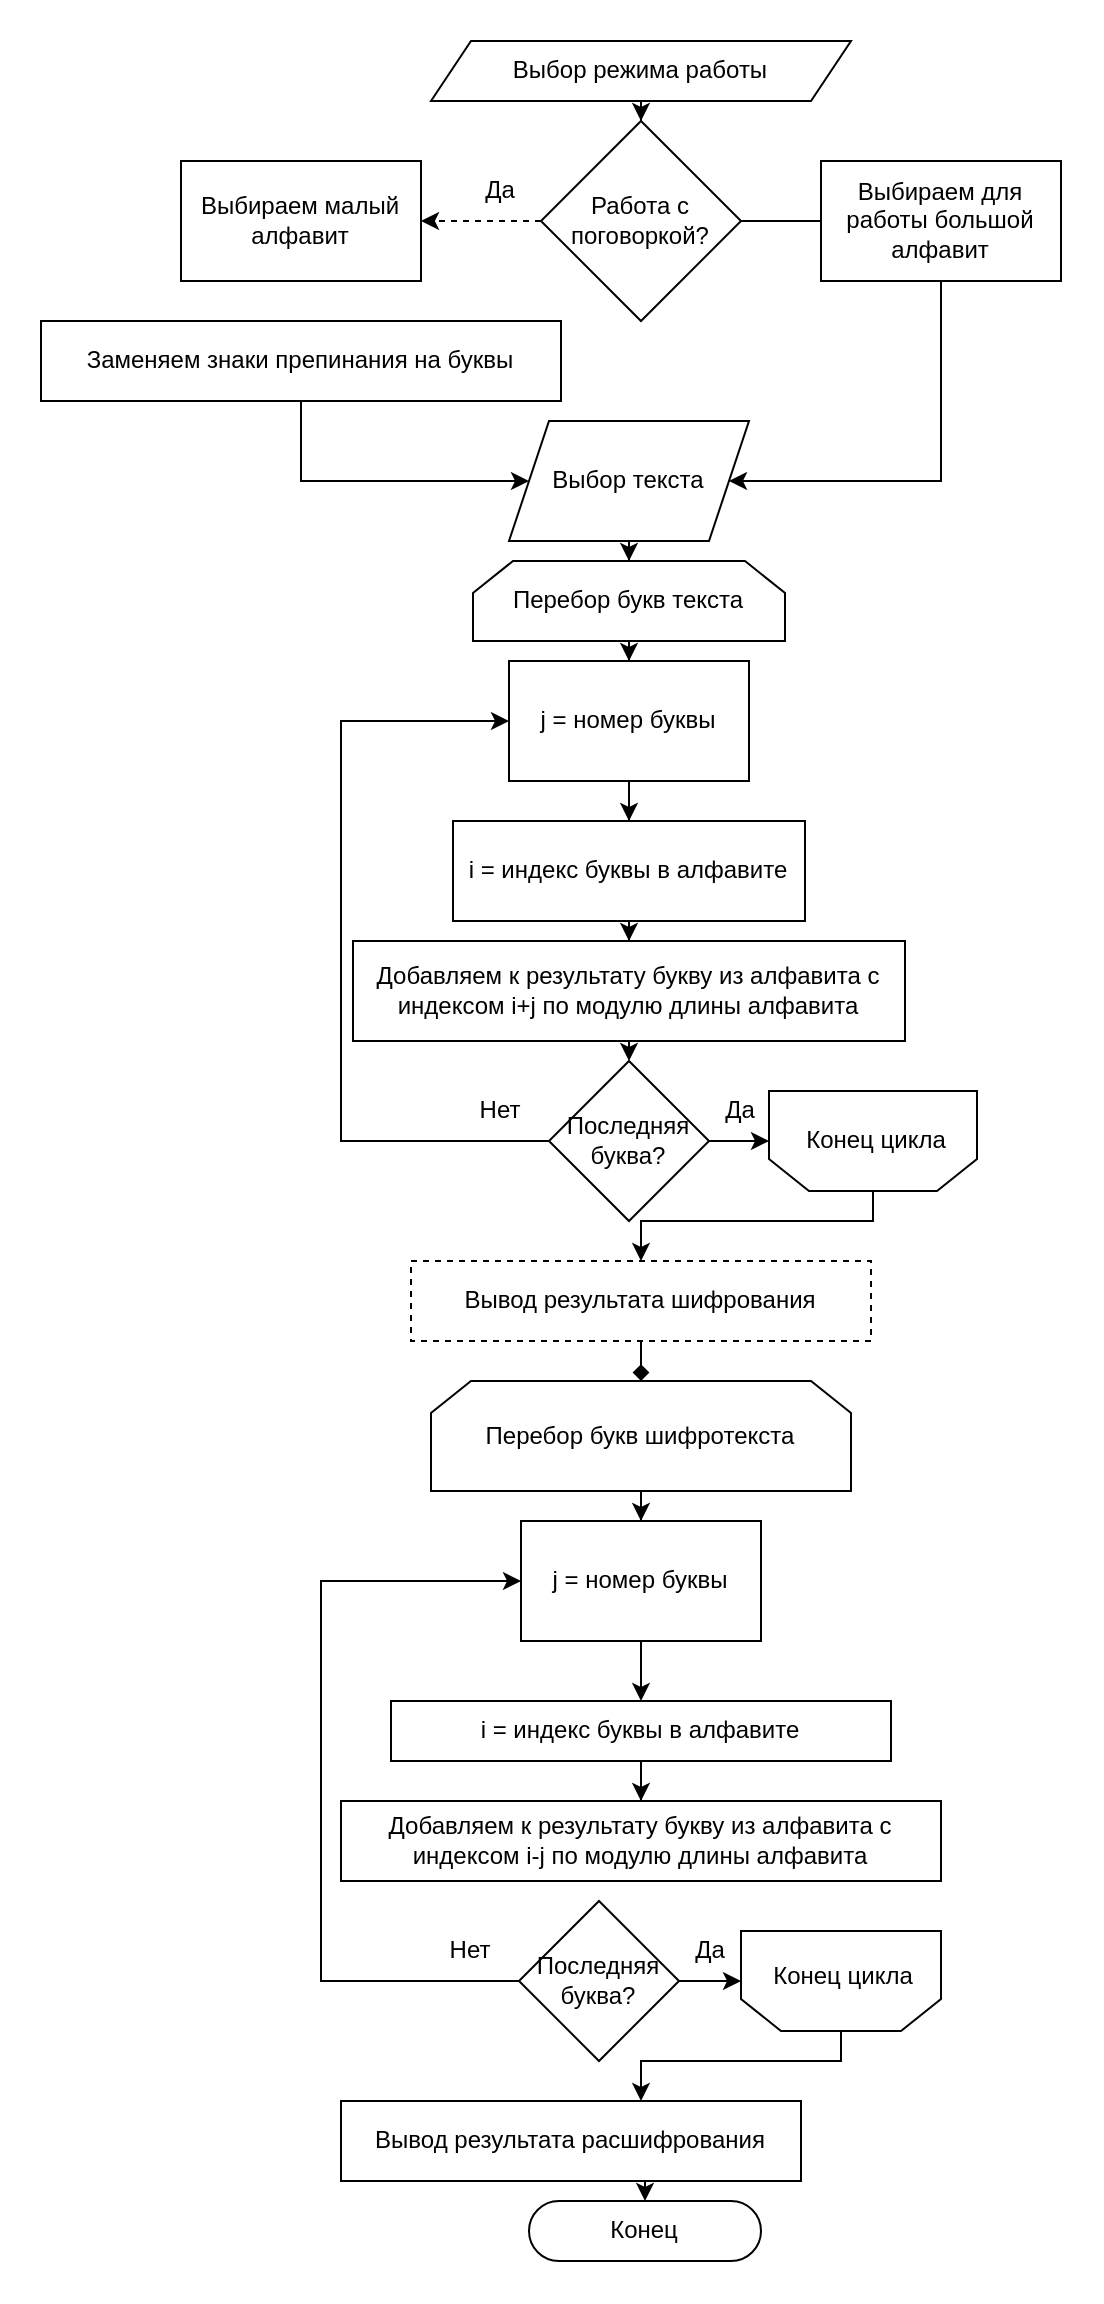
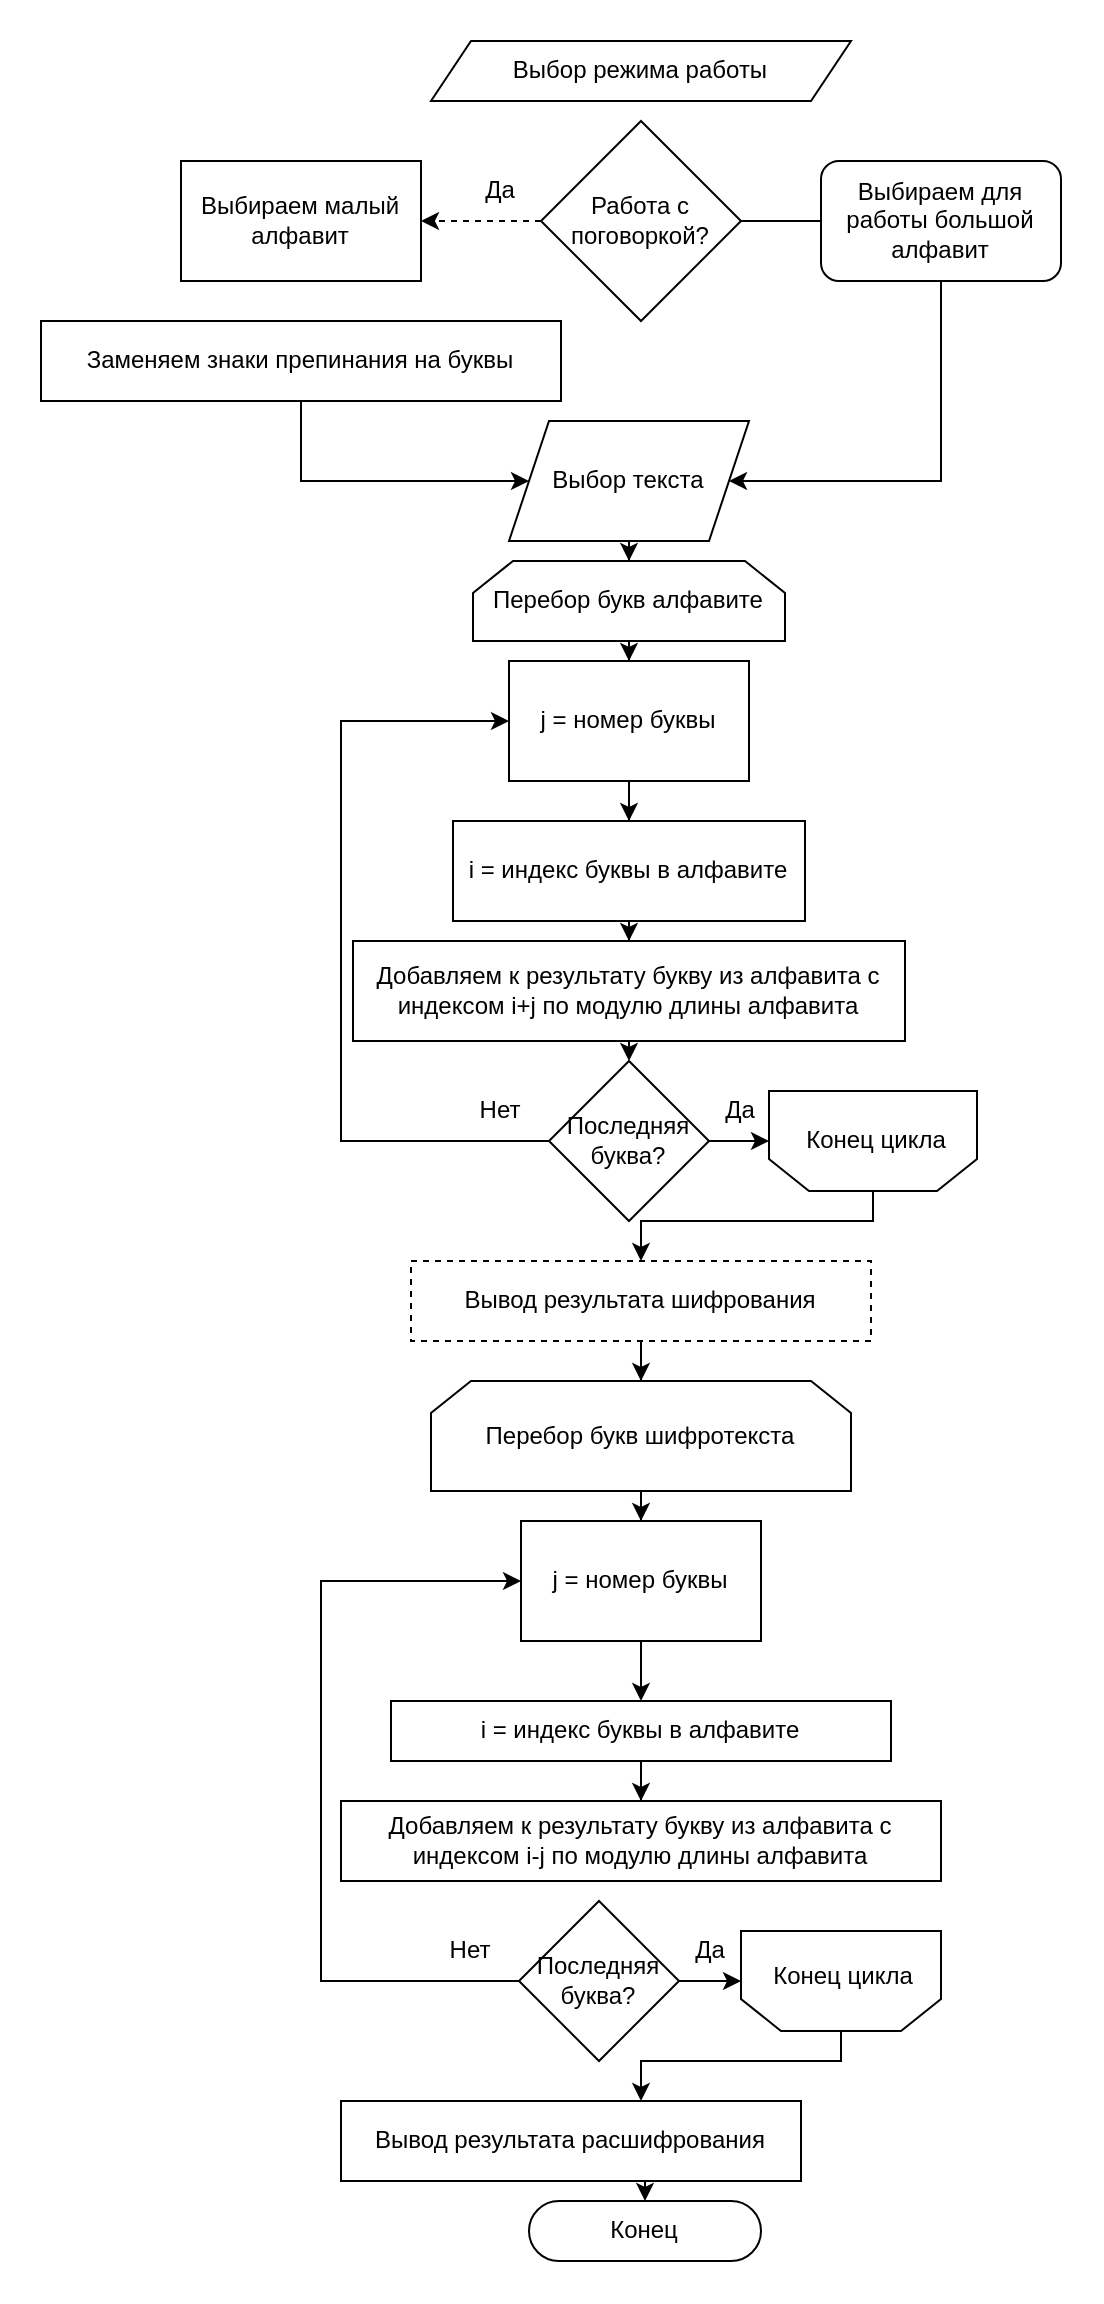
(641, 111) -> none
(941, 221) -> (941, 221)
(629, 601) -> (629, 601)
(641, 1365) -> (641, 1366)
